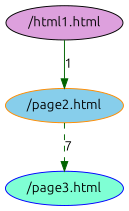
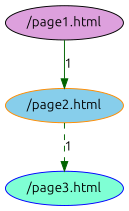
(64, 23) -> (64, 23)
(69, 147) -> (69, 147)
